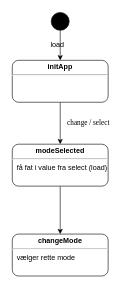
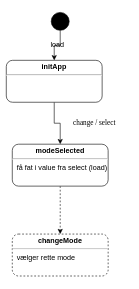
(60, 81) -> (54, 81)
(96, 123) -> (102, 123)
(60, 208) -> (60, 208)
(60, 255) -> (60, 255)
